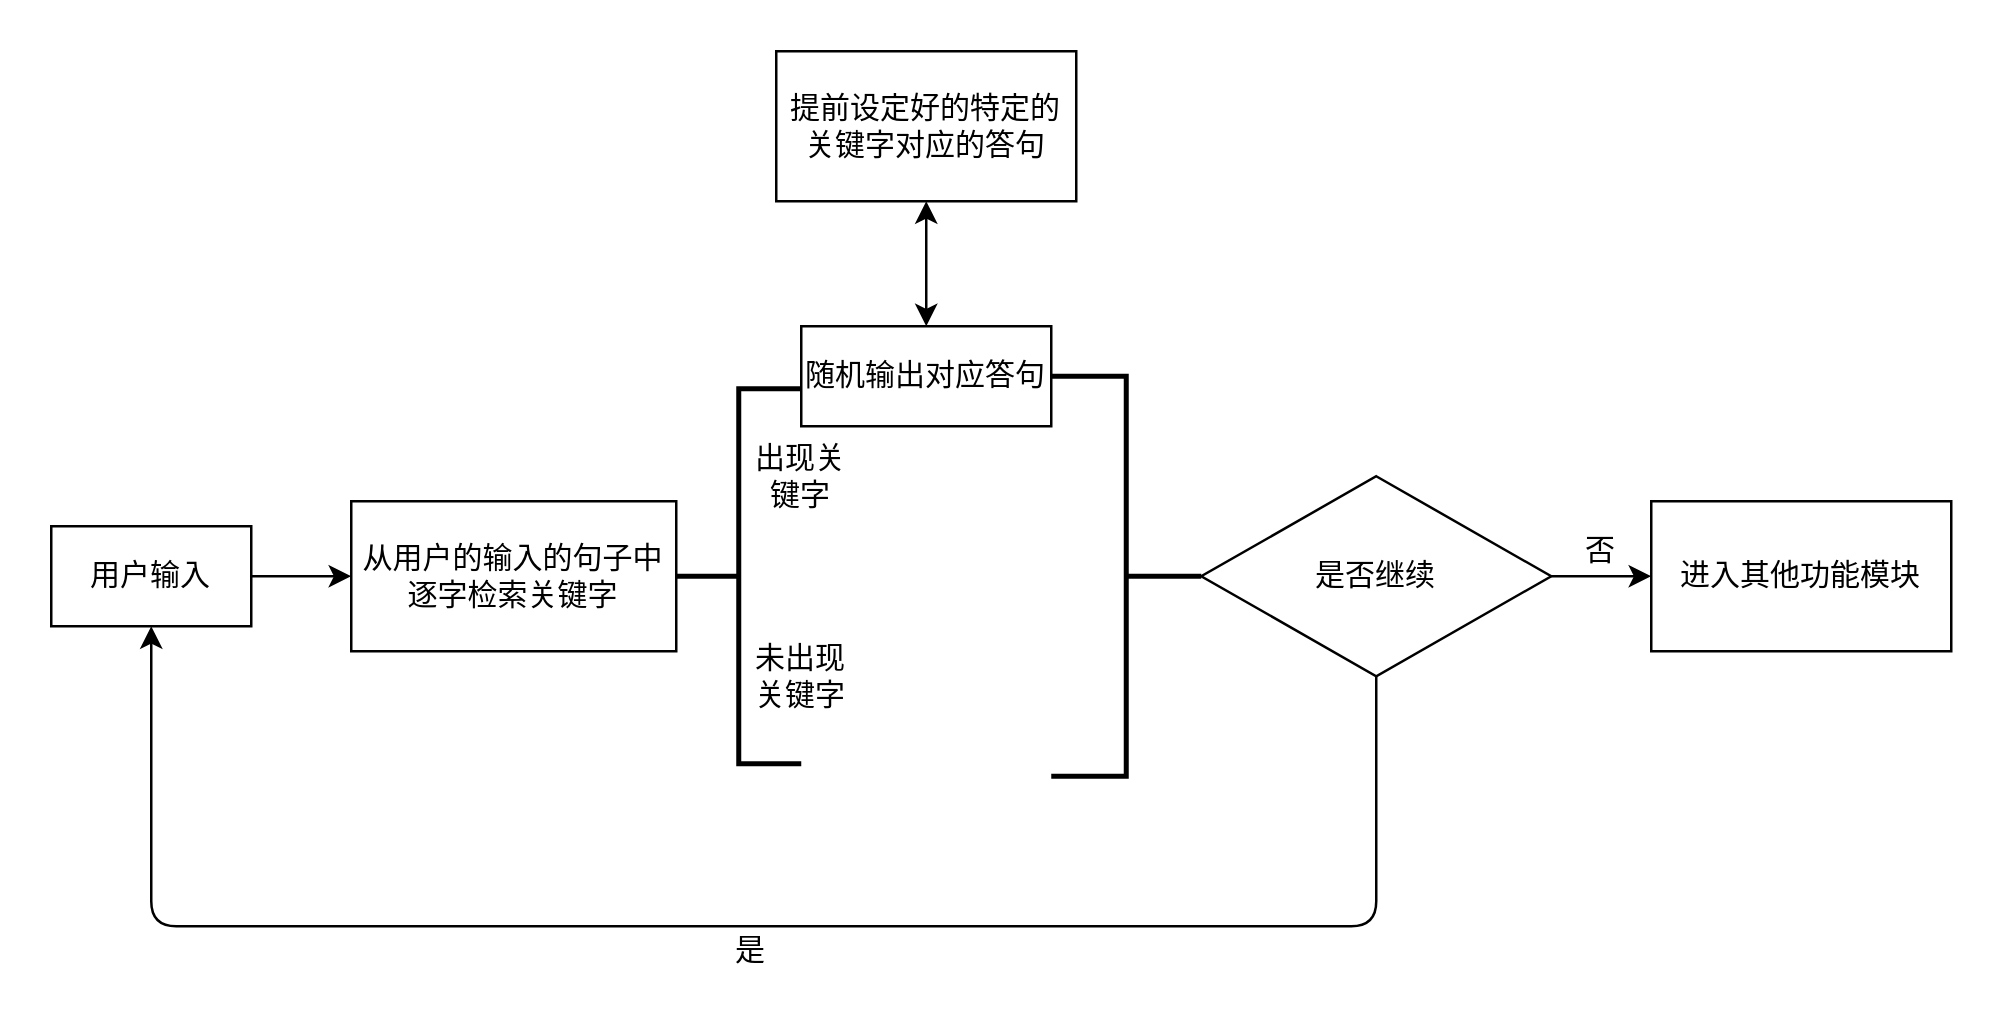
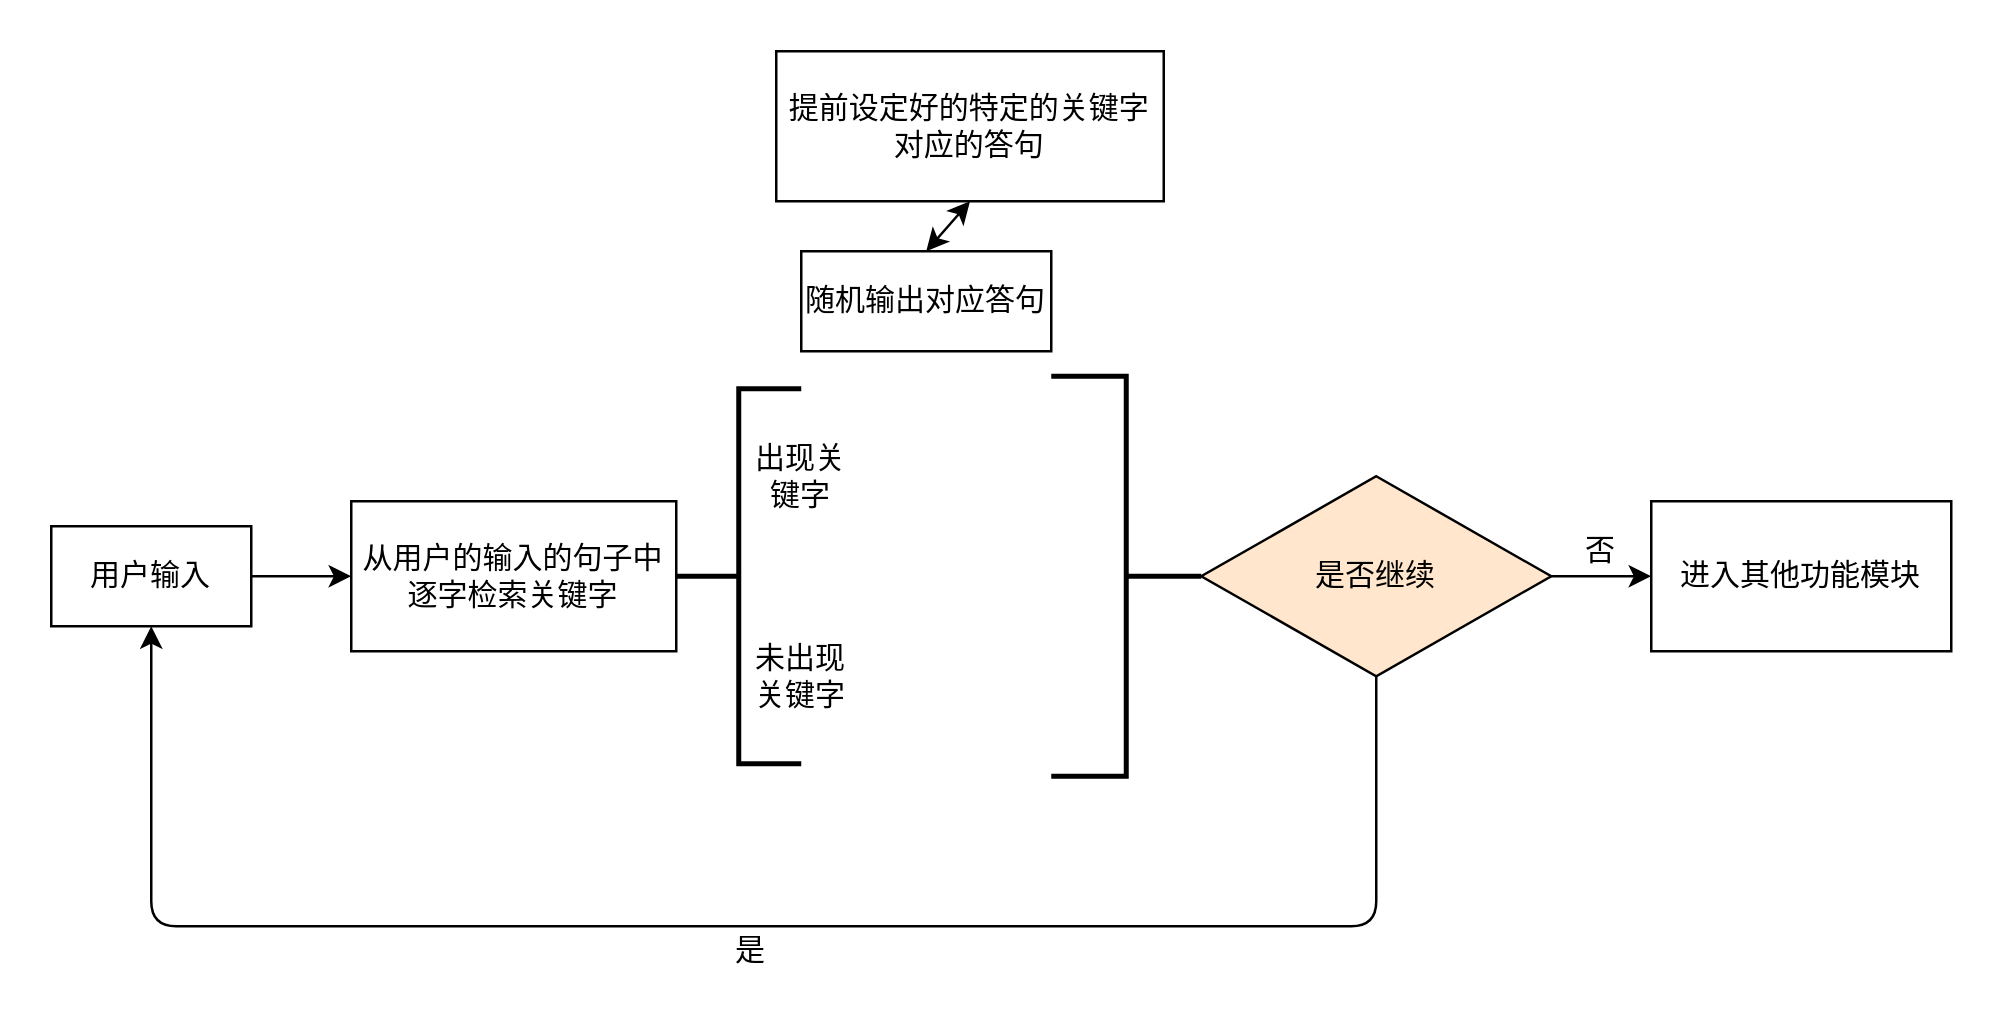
(926, 126) -> (970, 126)
(926, 376) -> (926, 301)
(1376, 576) -> (1376, 576)
